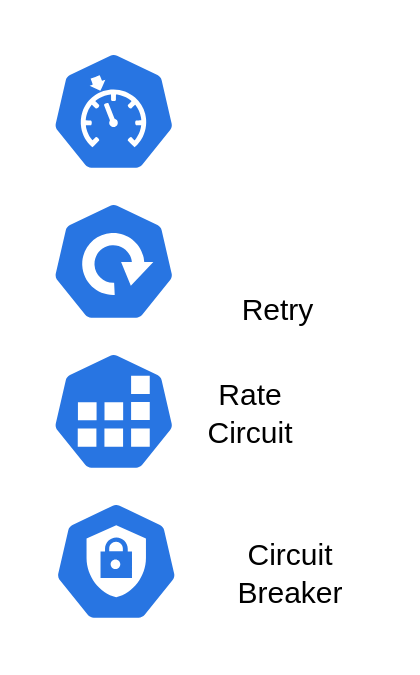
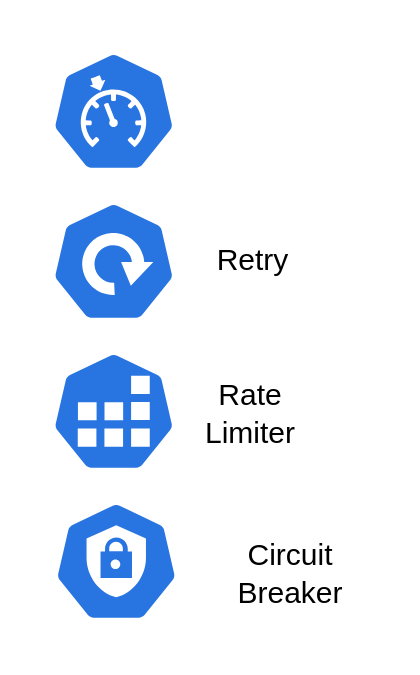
(279, 311) -> (254, 261)
(251, 414) -> (251, 414)
